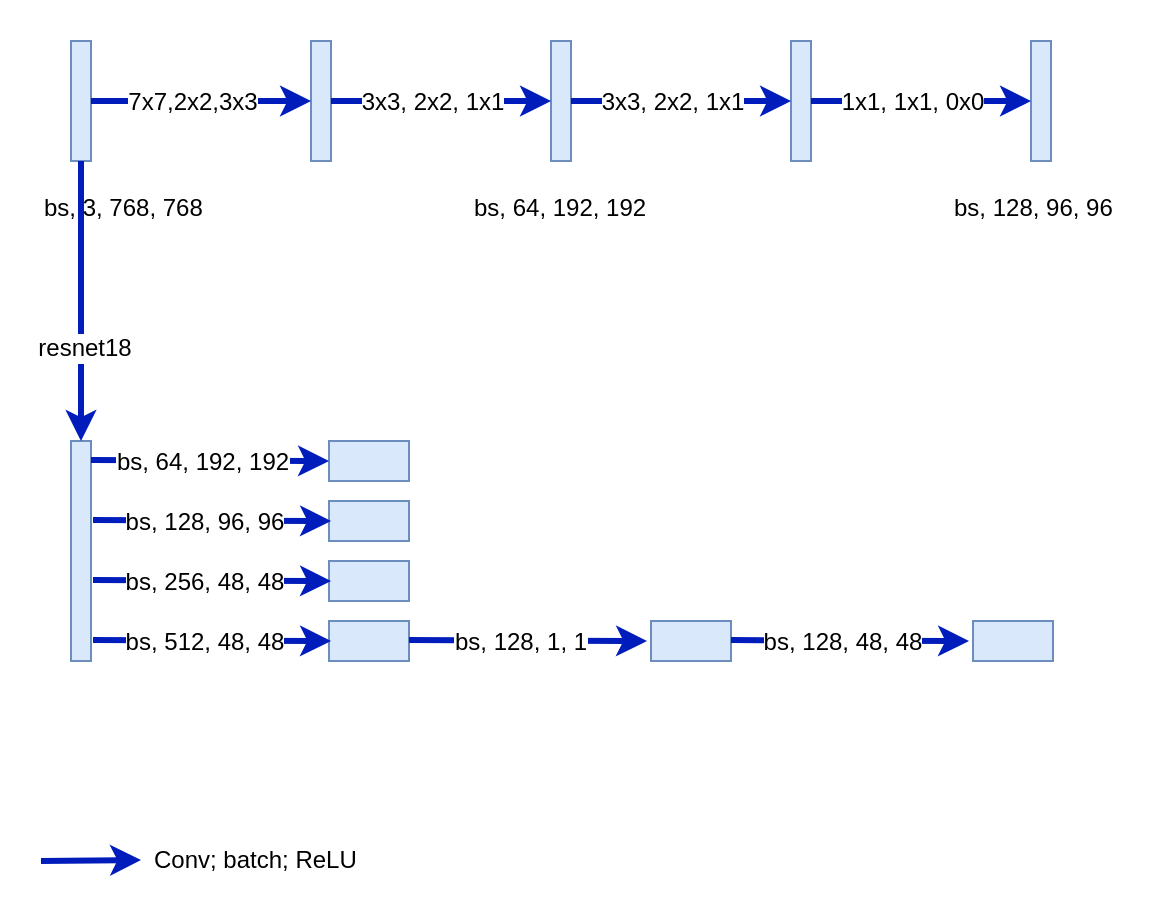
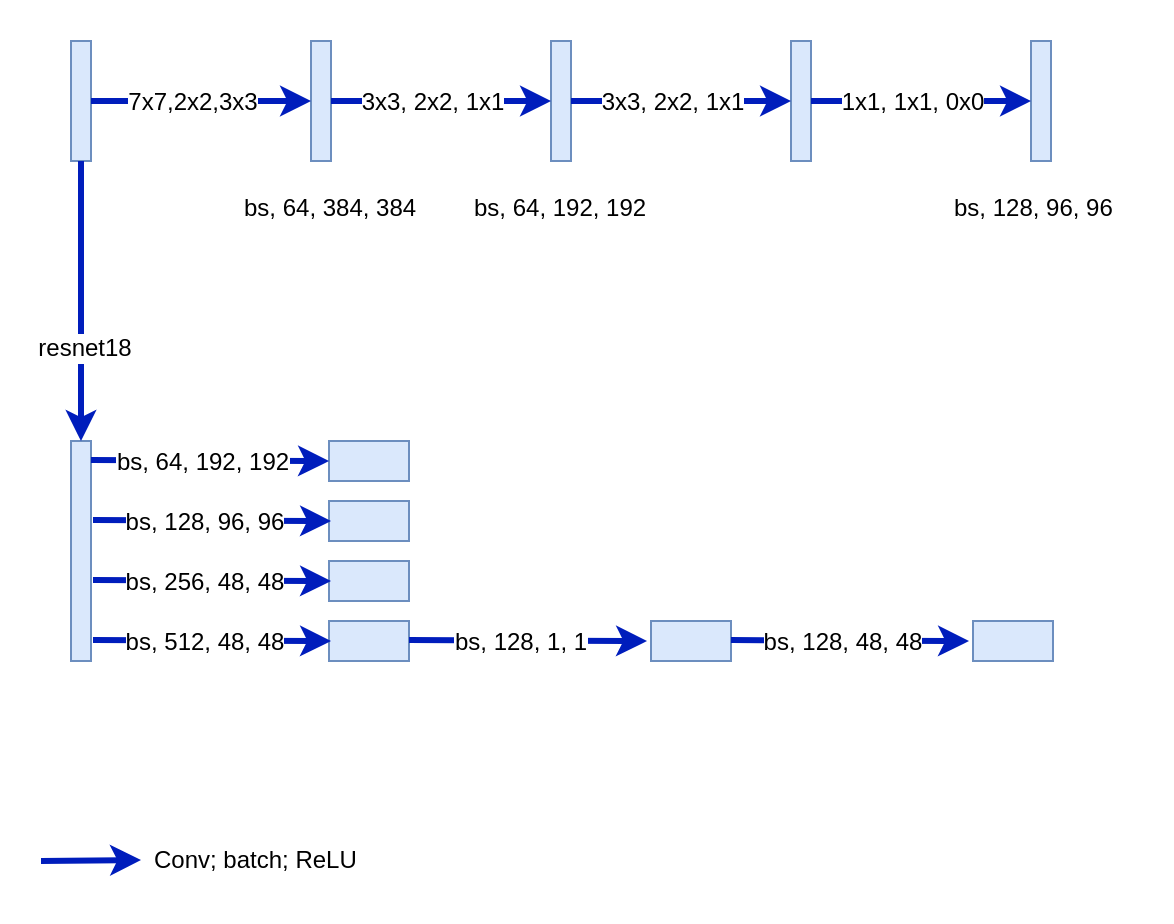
(131, 211) -> none
none -> (331, 211)
